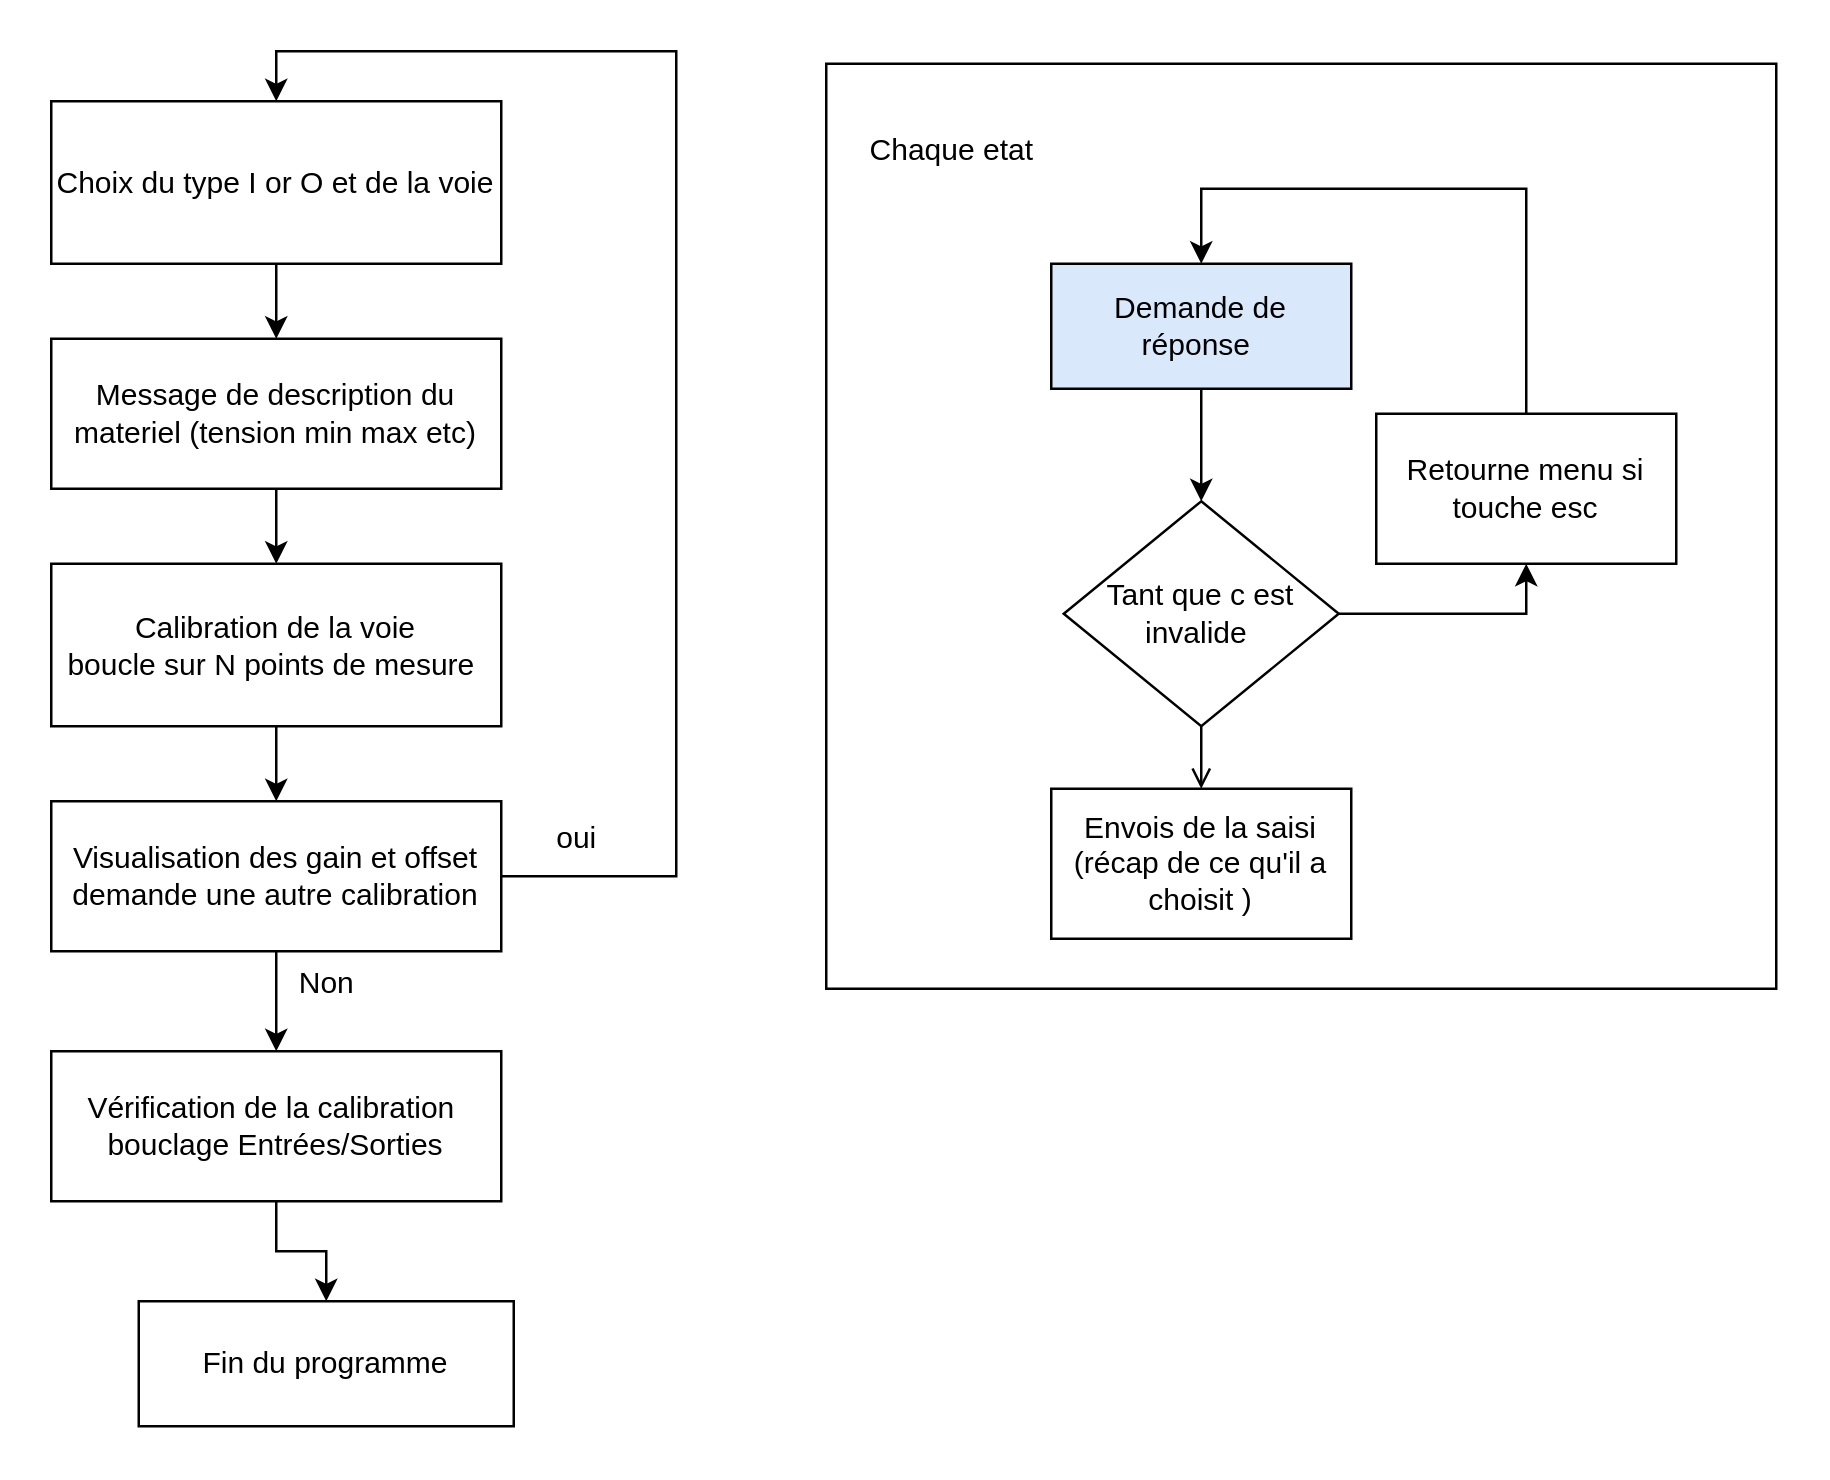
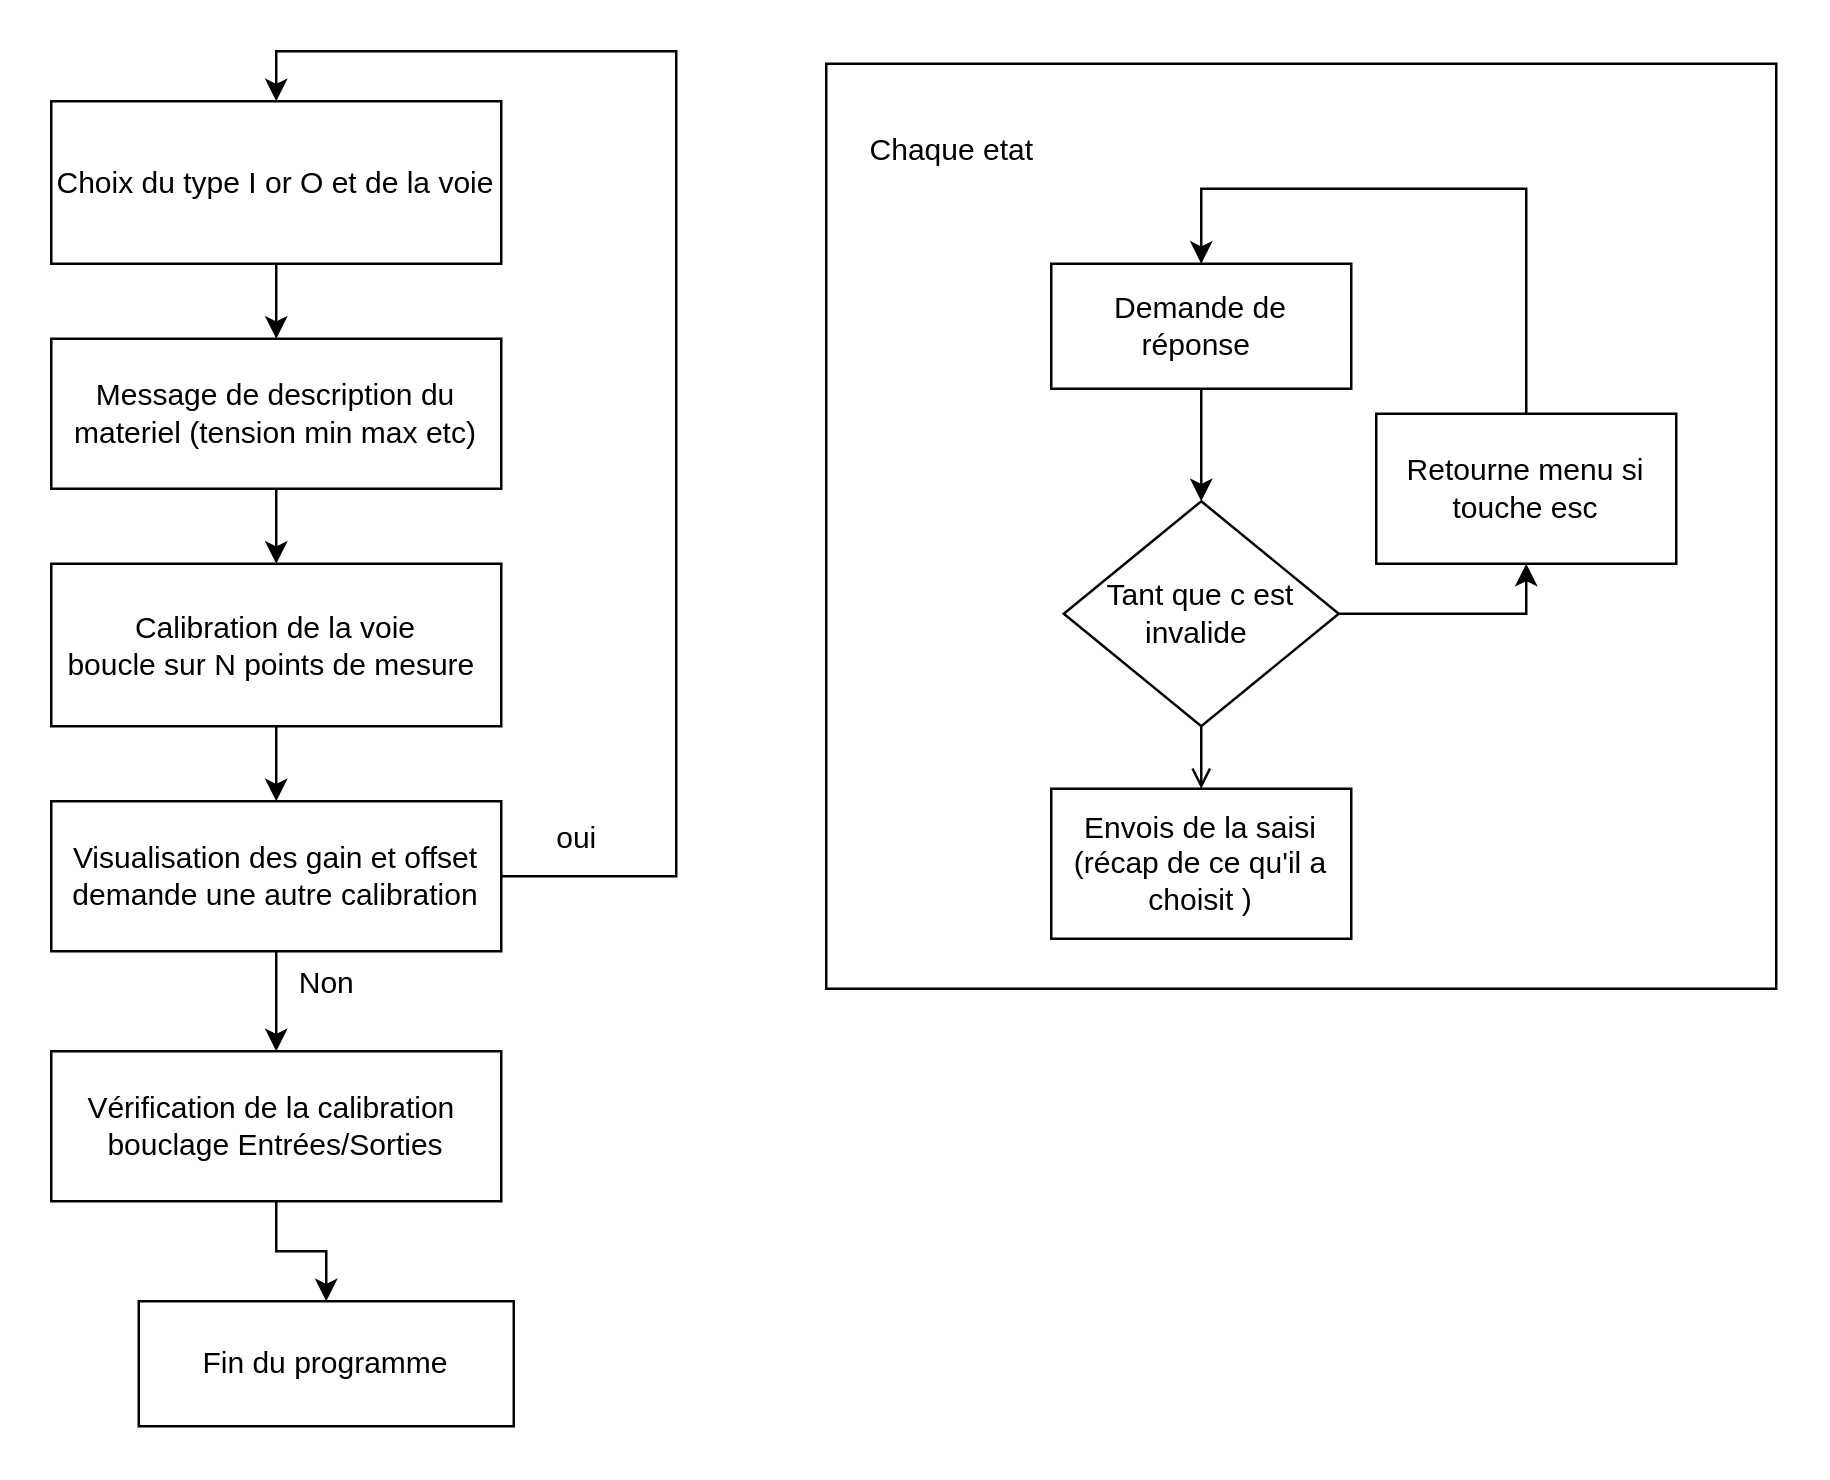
(1201, 326) -> (1201, 326)
